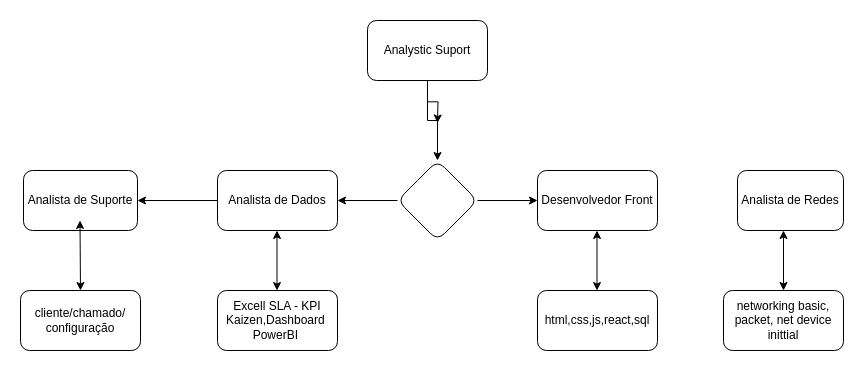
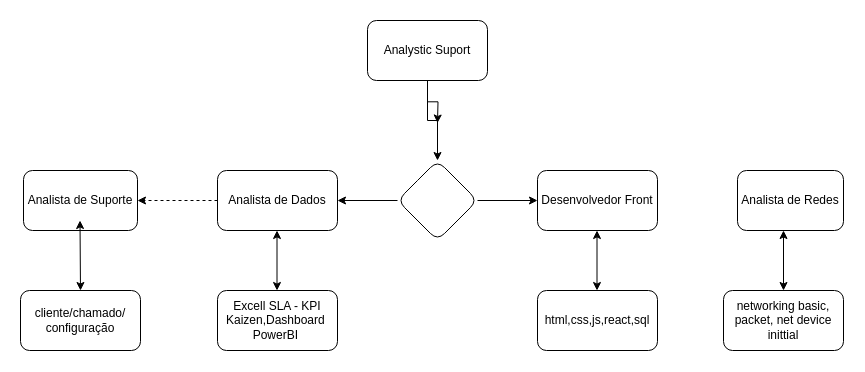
(180, 201) -> (180, 201)
